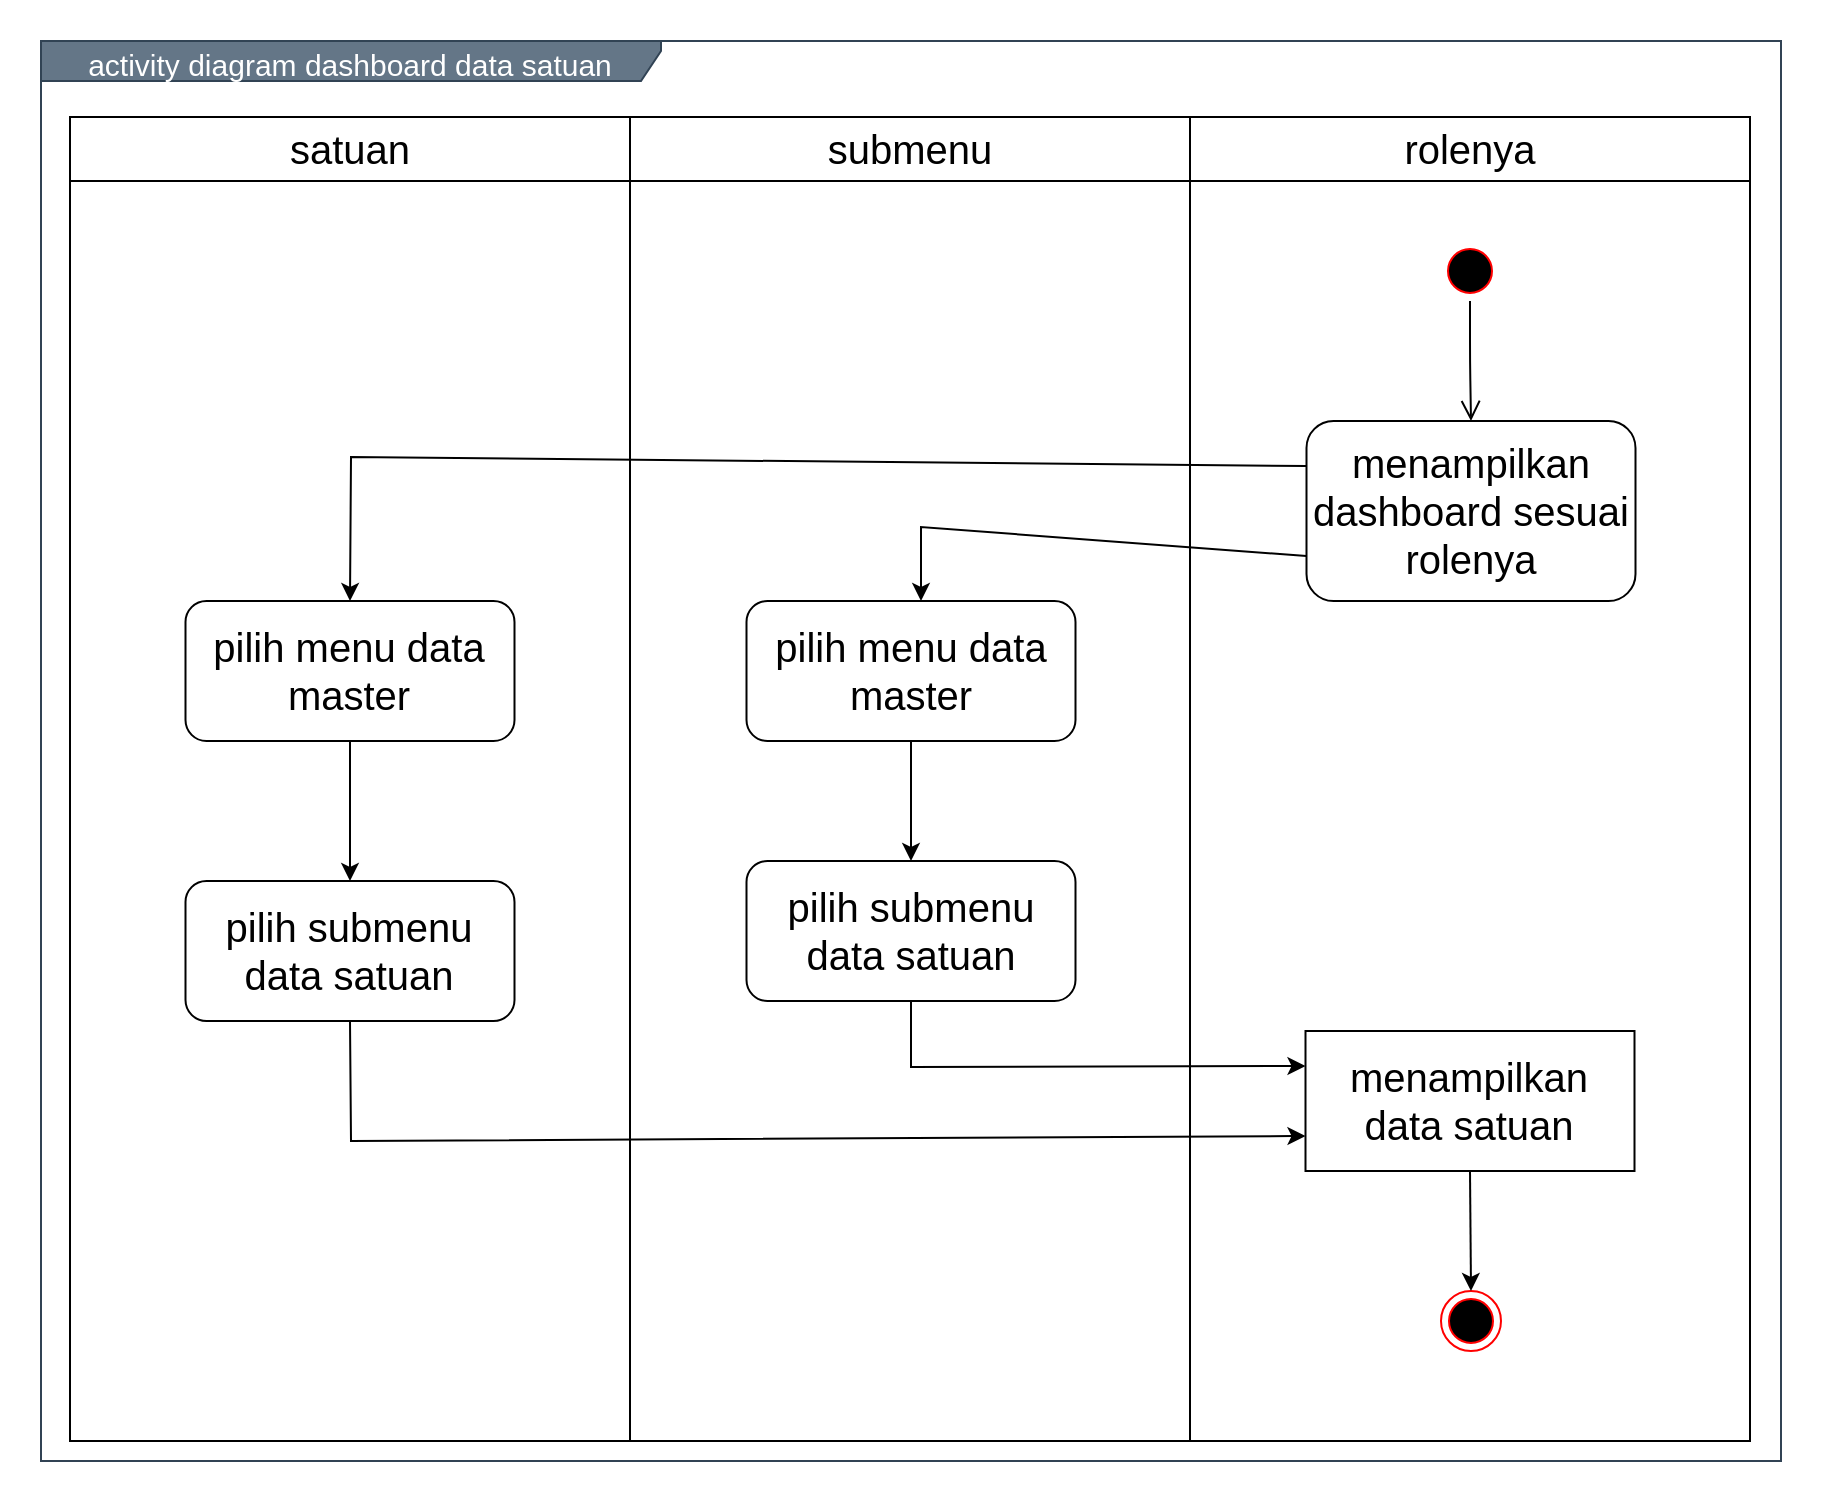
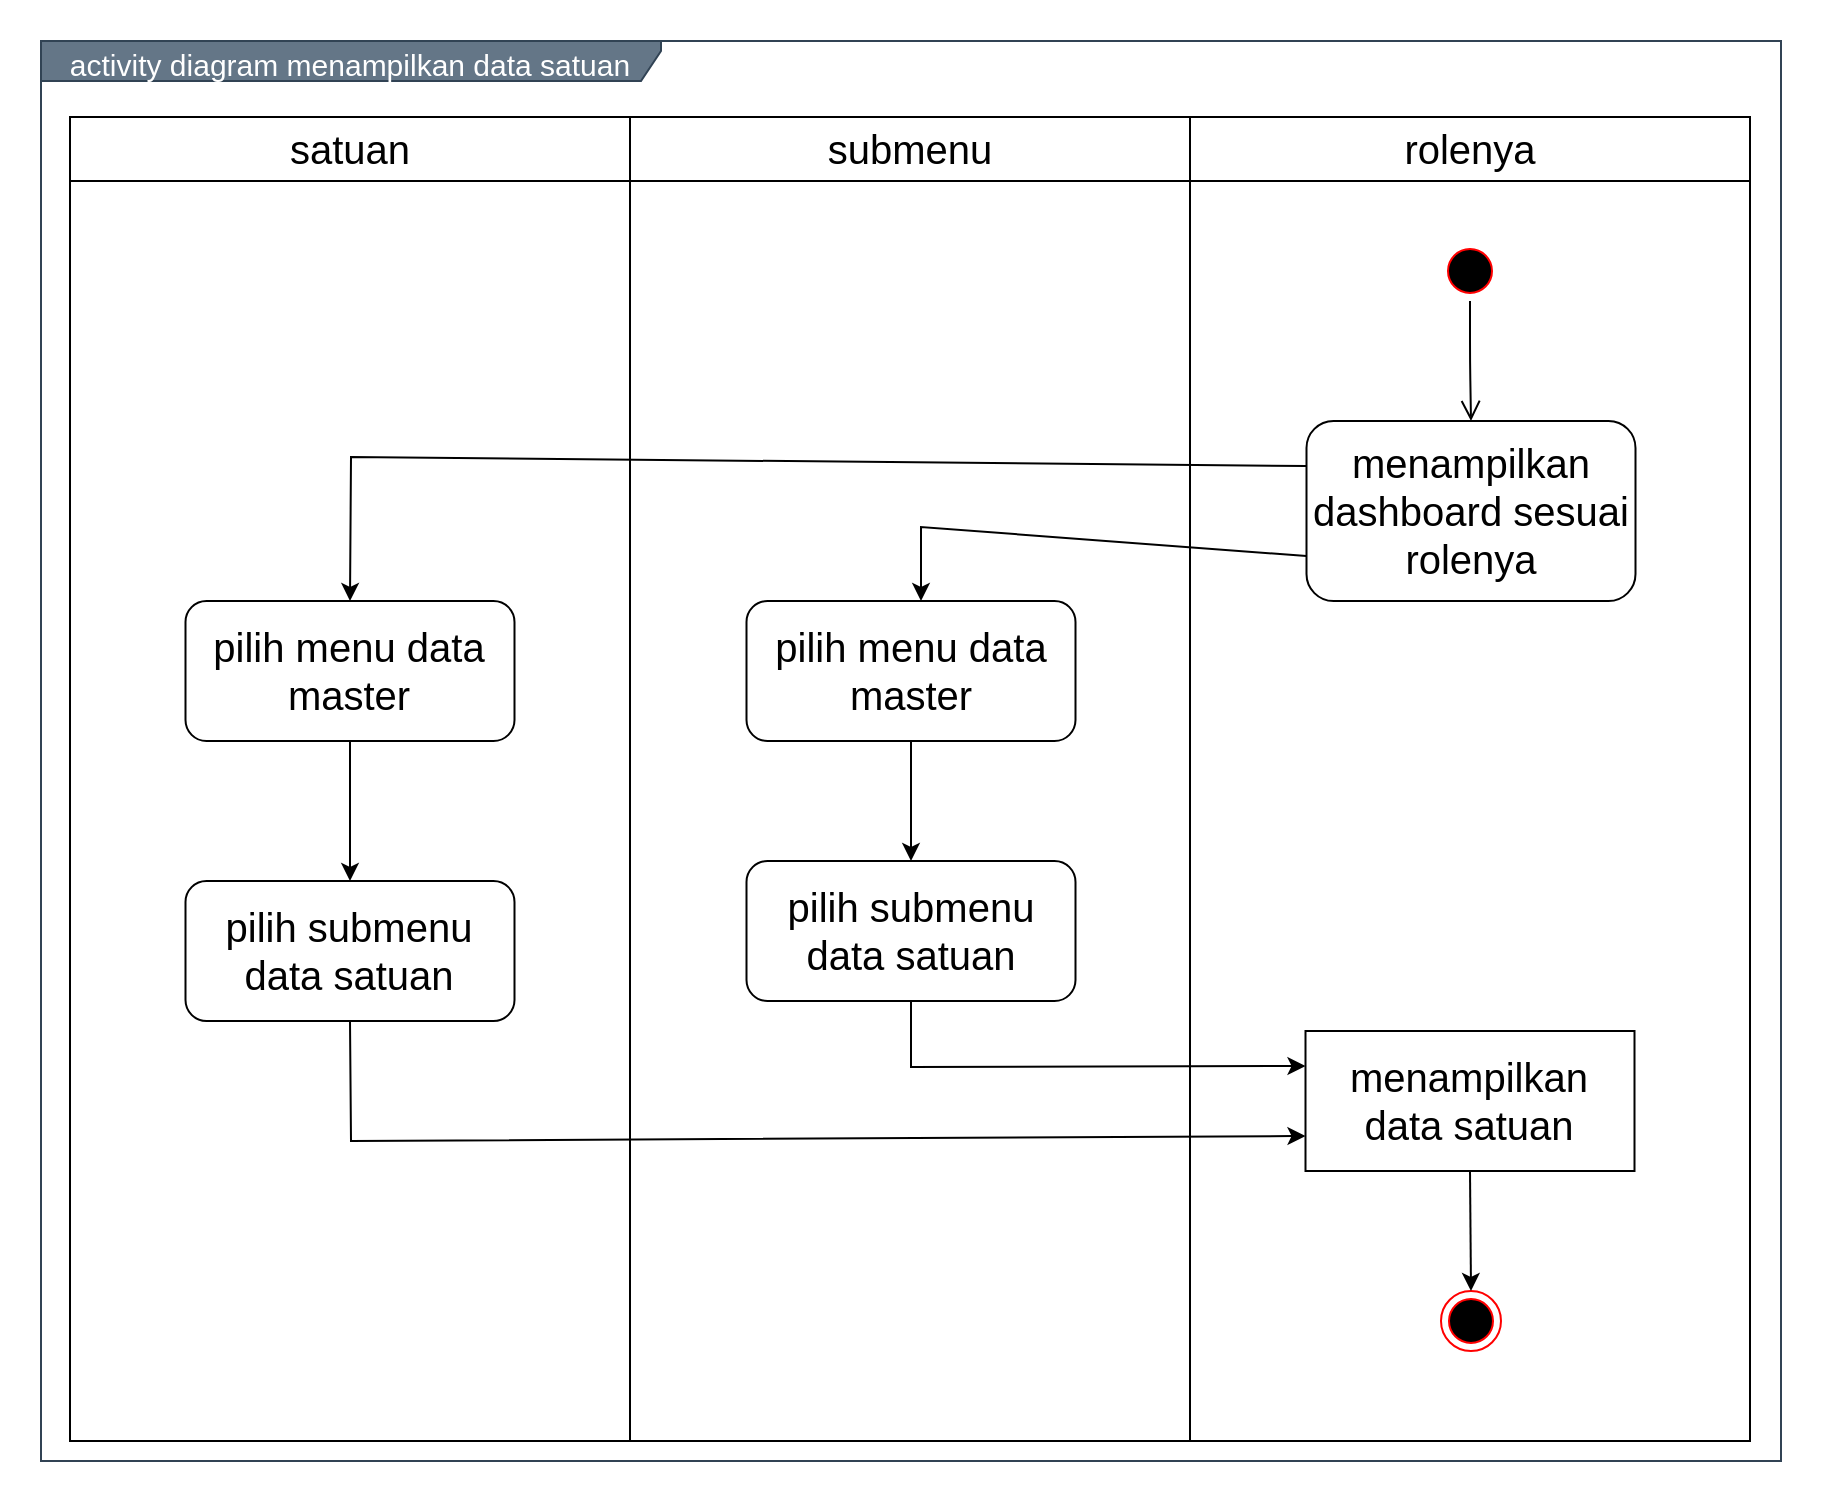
(351, 61) -> (351, 61)
